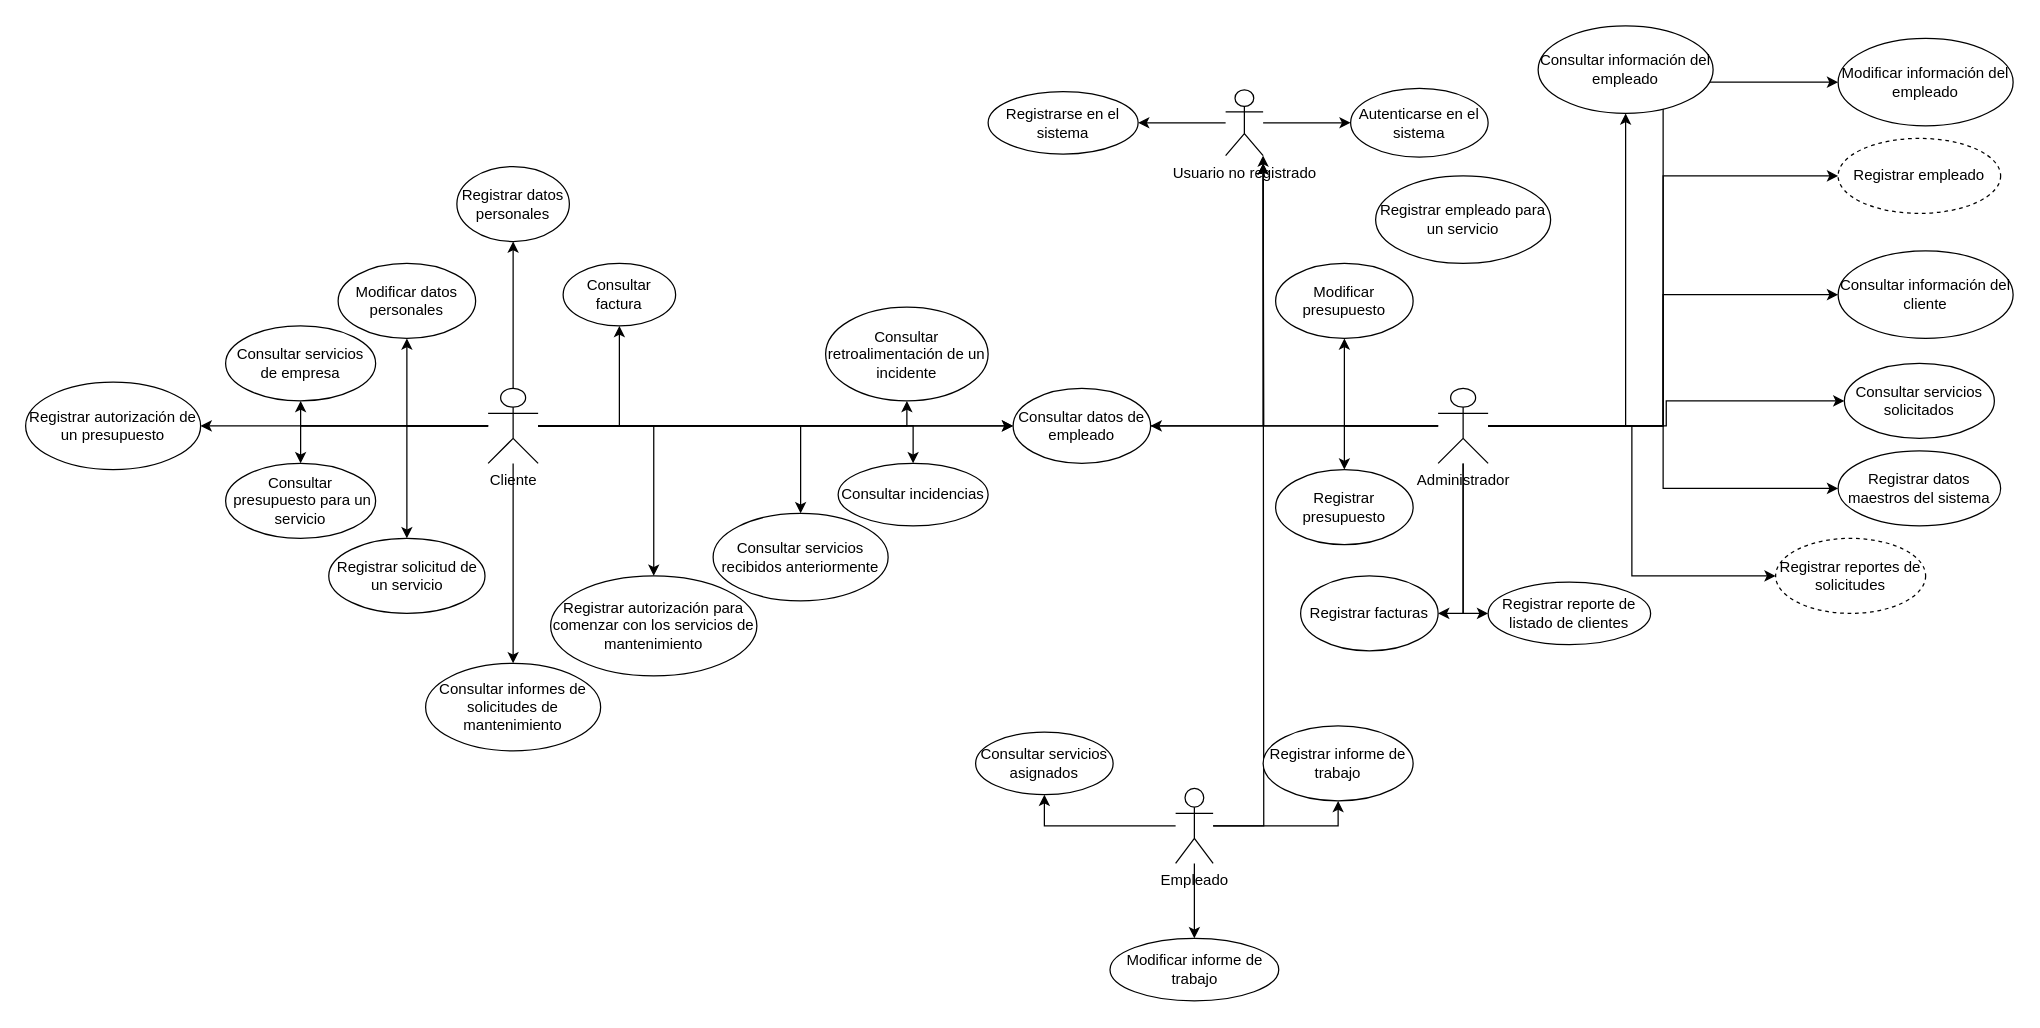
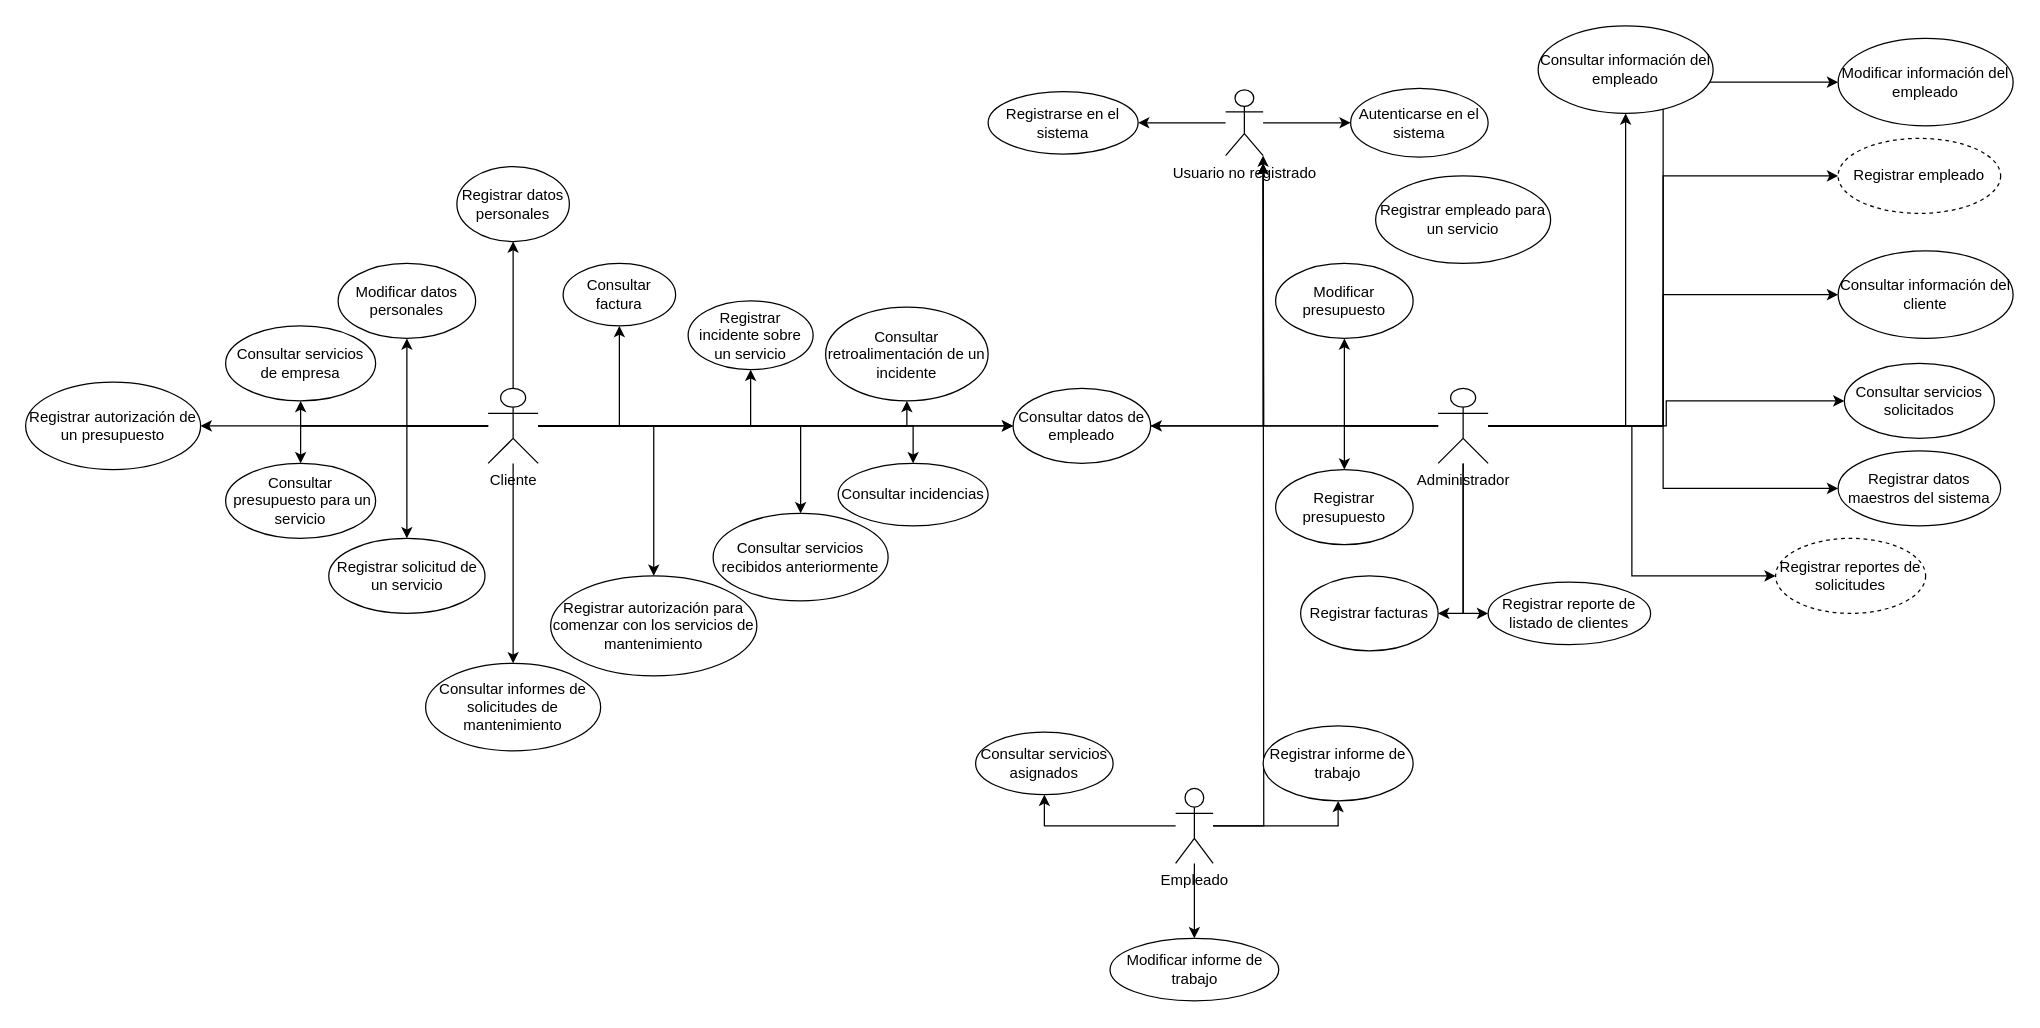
none -> (751, 335)
none -> (751, 400)
